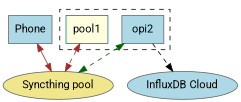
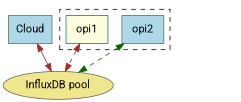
(30, 30) -> (30, 30)
(87, 30) -> (87, 30)
(58, 85) -> (58, 85)
(182, 85) -> none
